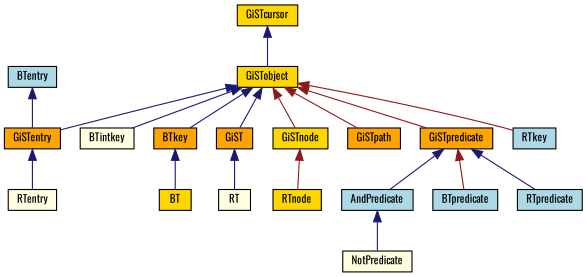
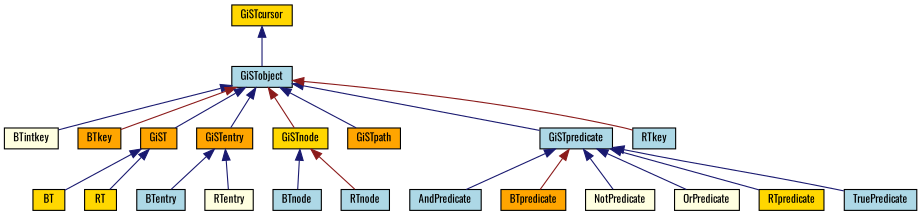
(268, 77) -> (262, 77)
(367, 109) -> (421, 108)
(326, 110) -> (323, 110)
(217, 111) -> (173, 110)
(32, 113) -> (189, 173)
(456, 138) -> (576, 138)
(175, 175) -> (98, 172)
(235, 200) -> (101, 200)
none -> (297, 200)
(297, 200) -> (365, 200)
(465, 200) -> (533, 200)
(550, 200) -> (792, 200)
none -> (707, 200)
none -> (881, 200)
(377, 236) -> (602, 174)
